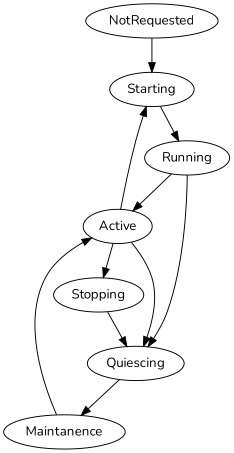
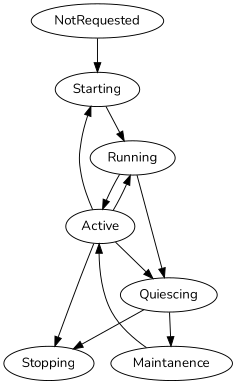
none -> (120, 197)
(115, 325) -> (113, 327)
